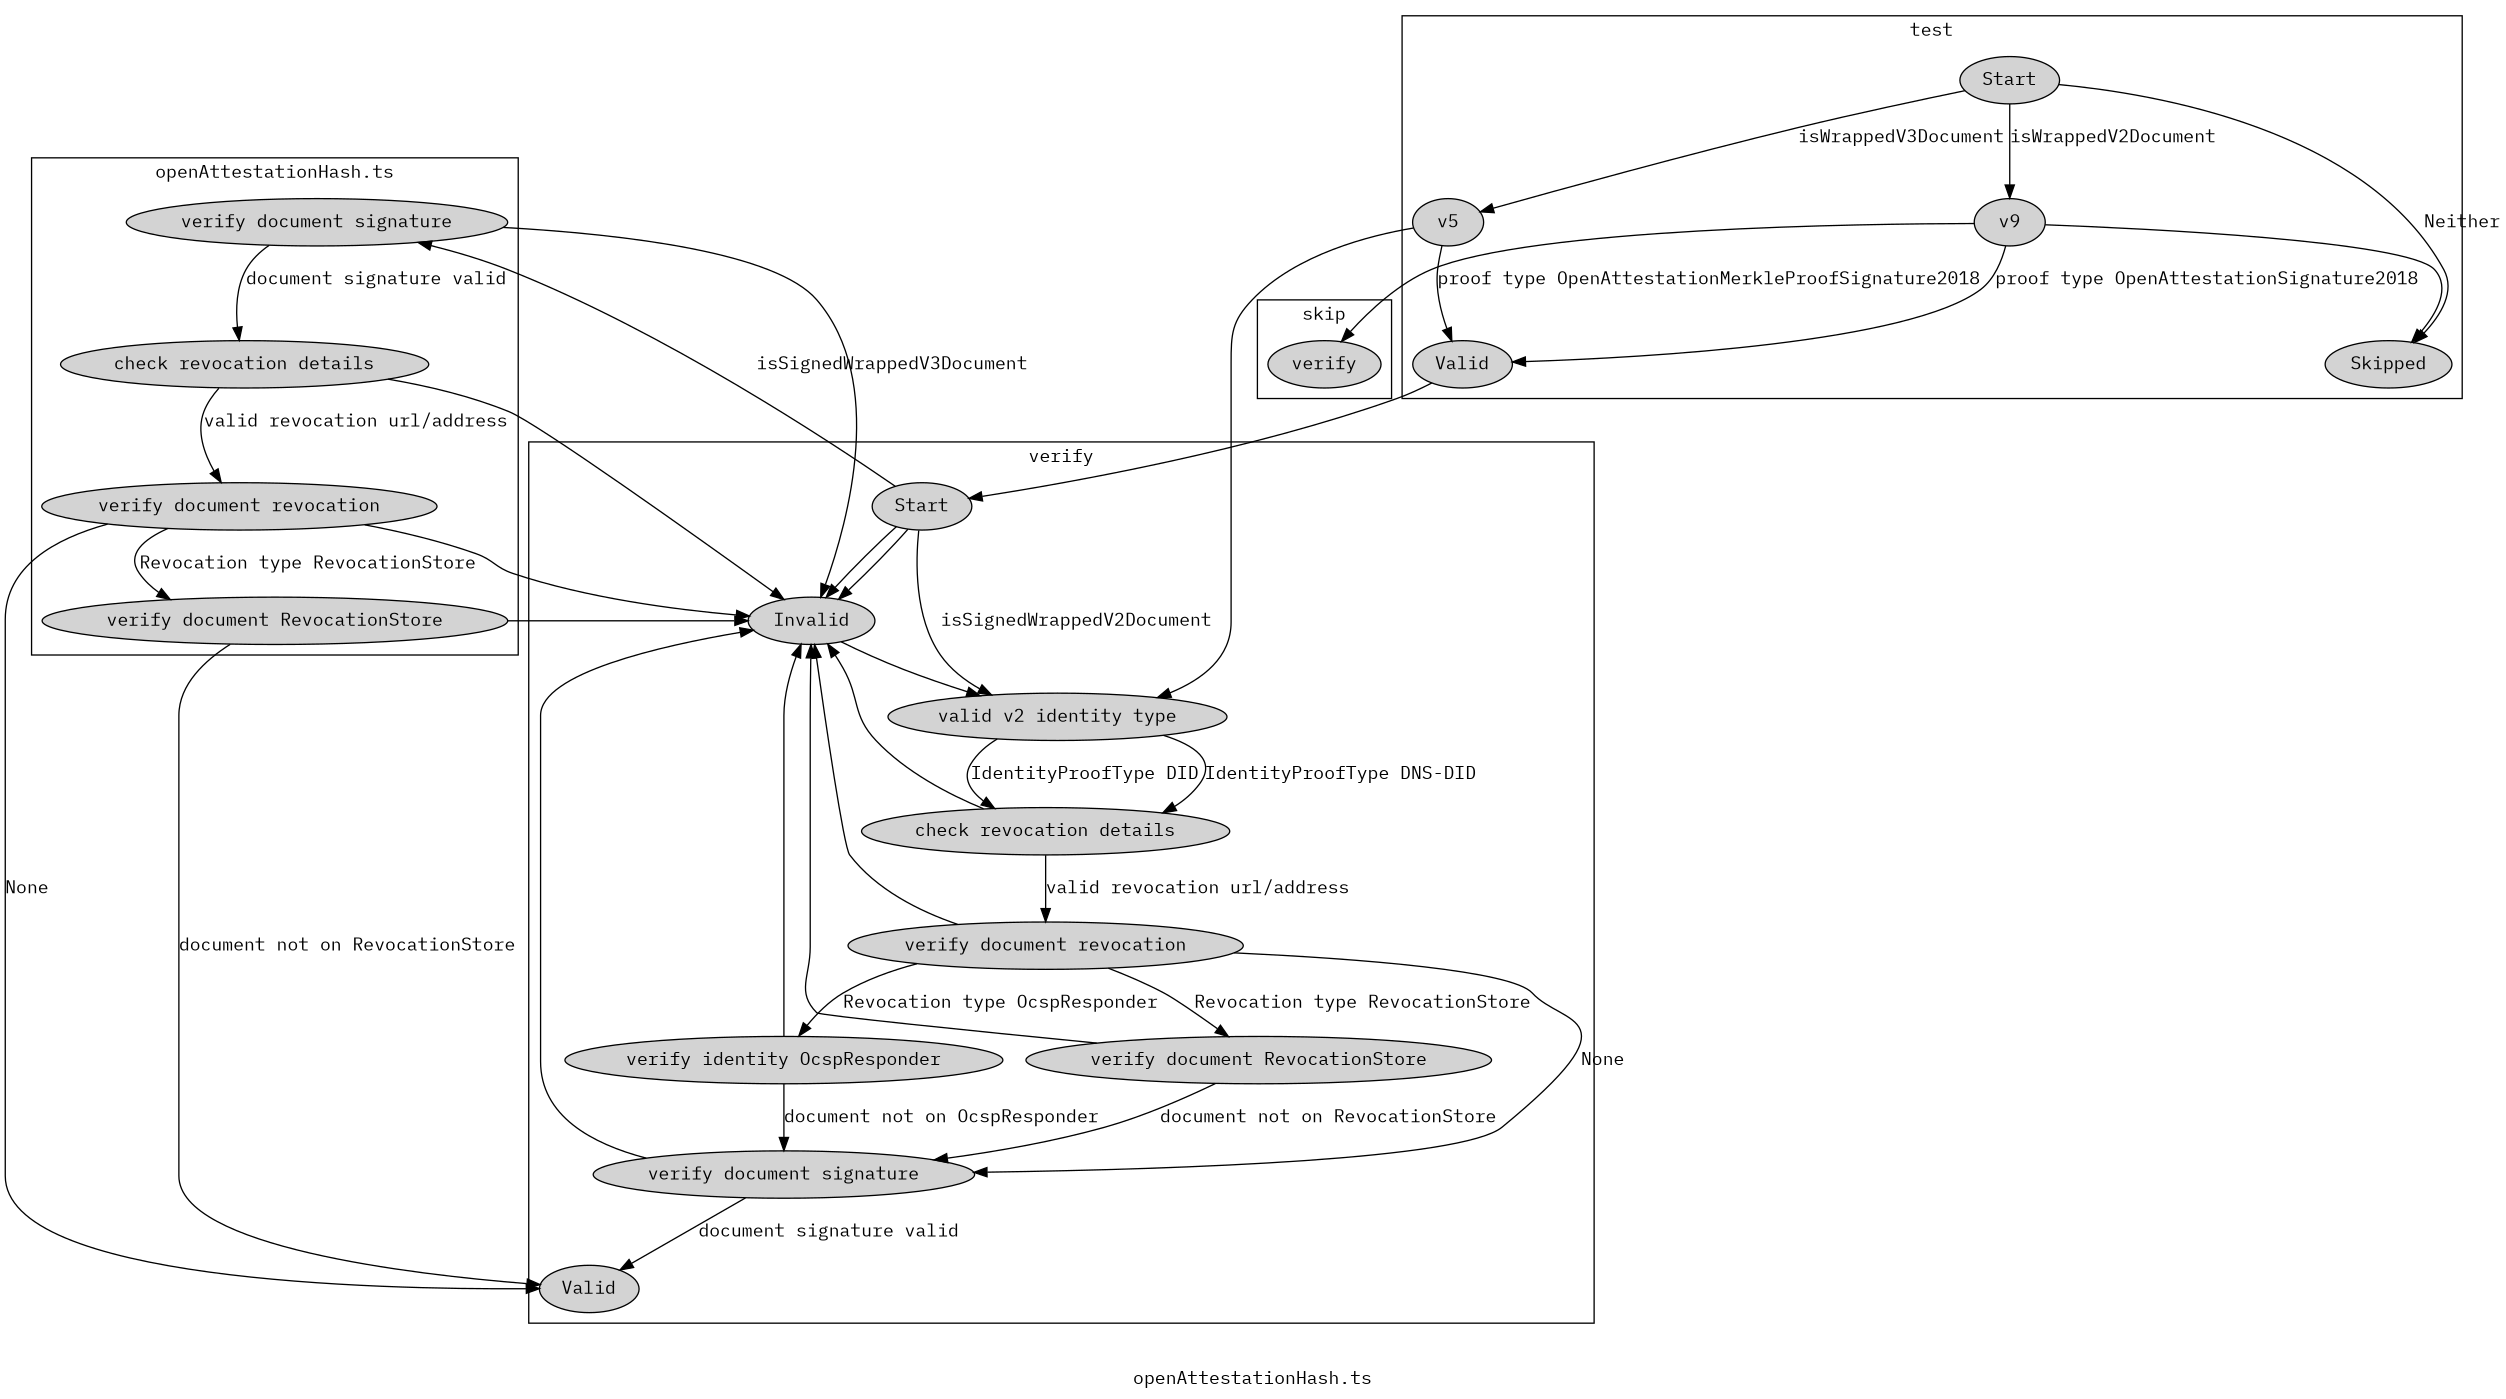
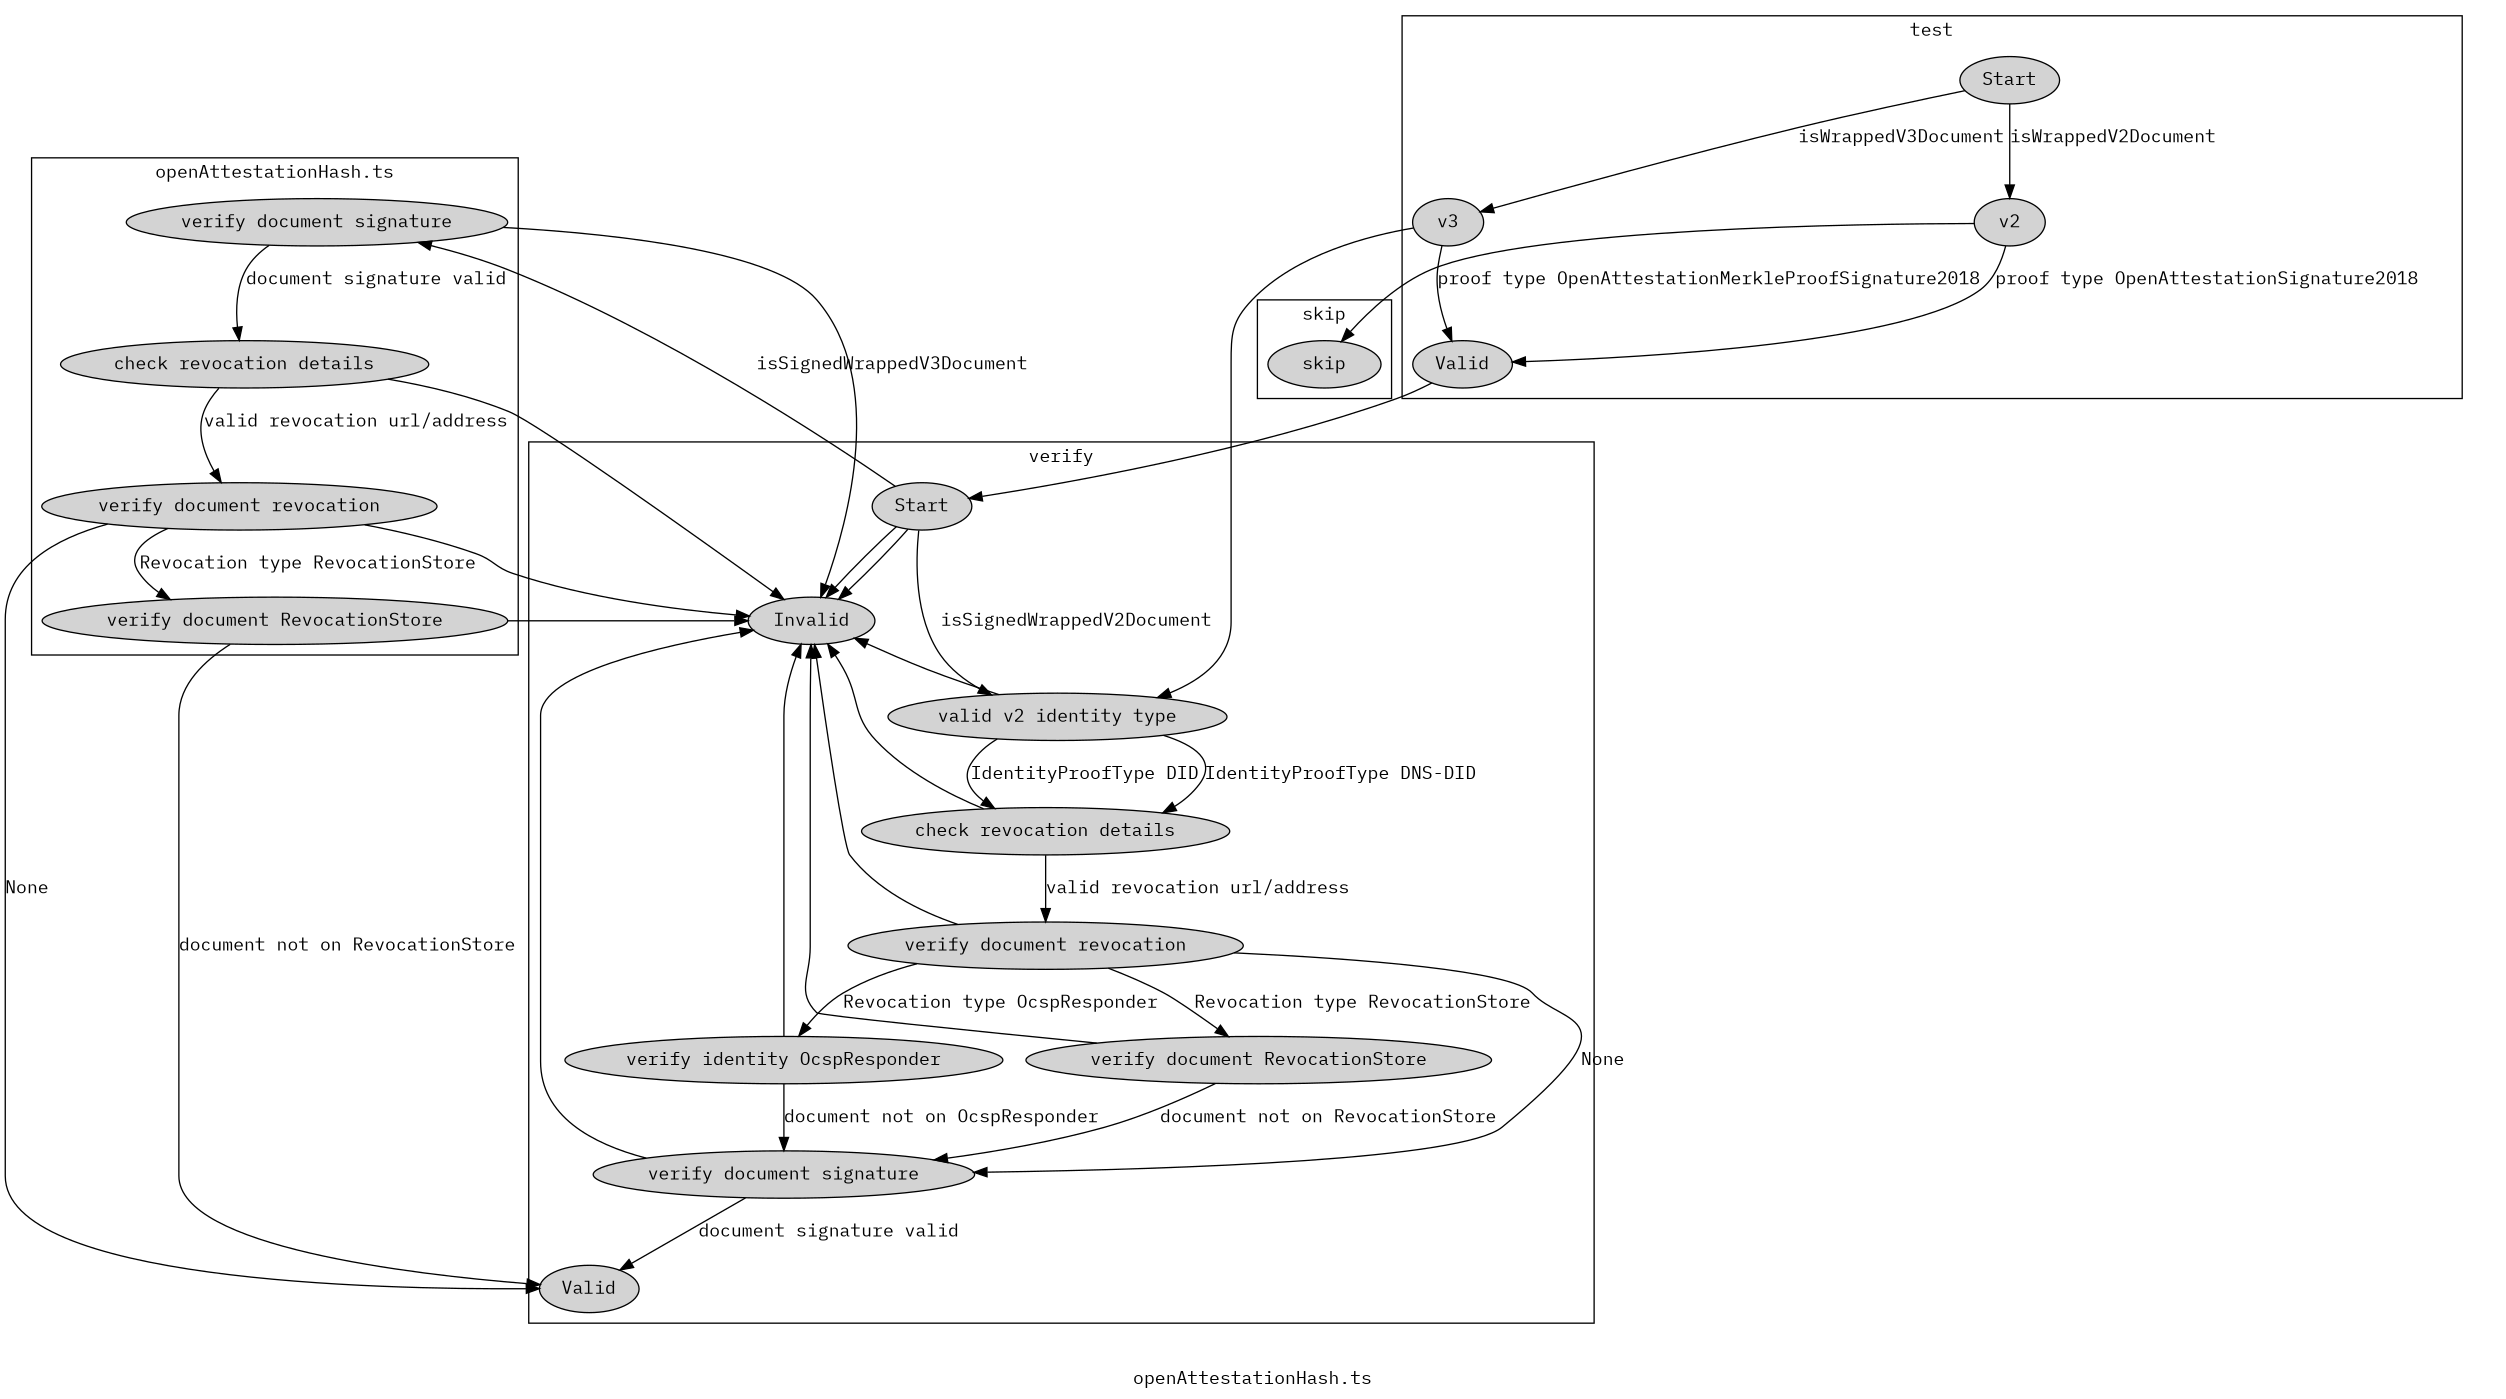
(1448, 222) -> (1448, 222)
(2010, 222) -> (2010, 222)
(1324, 364) -> (1324, 364)
(2389, 364) -> none
(903, 669) -> (932, 671)
